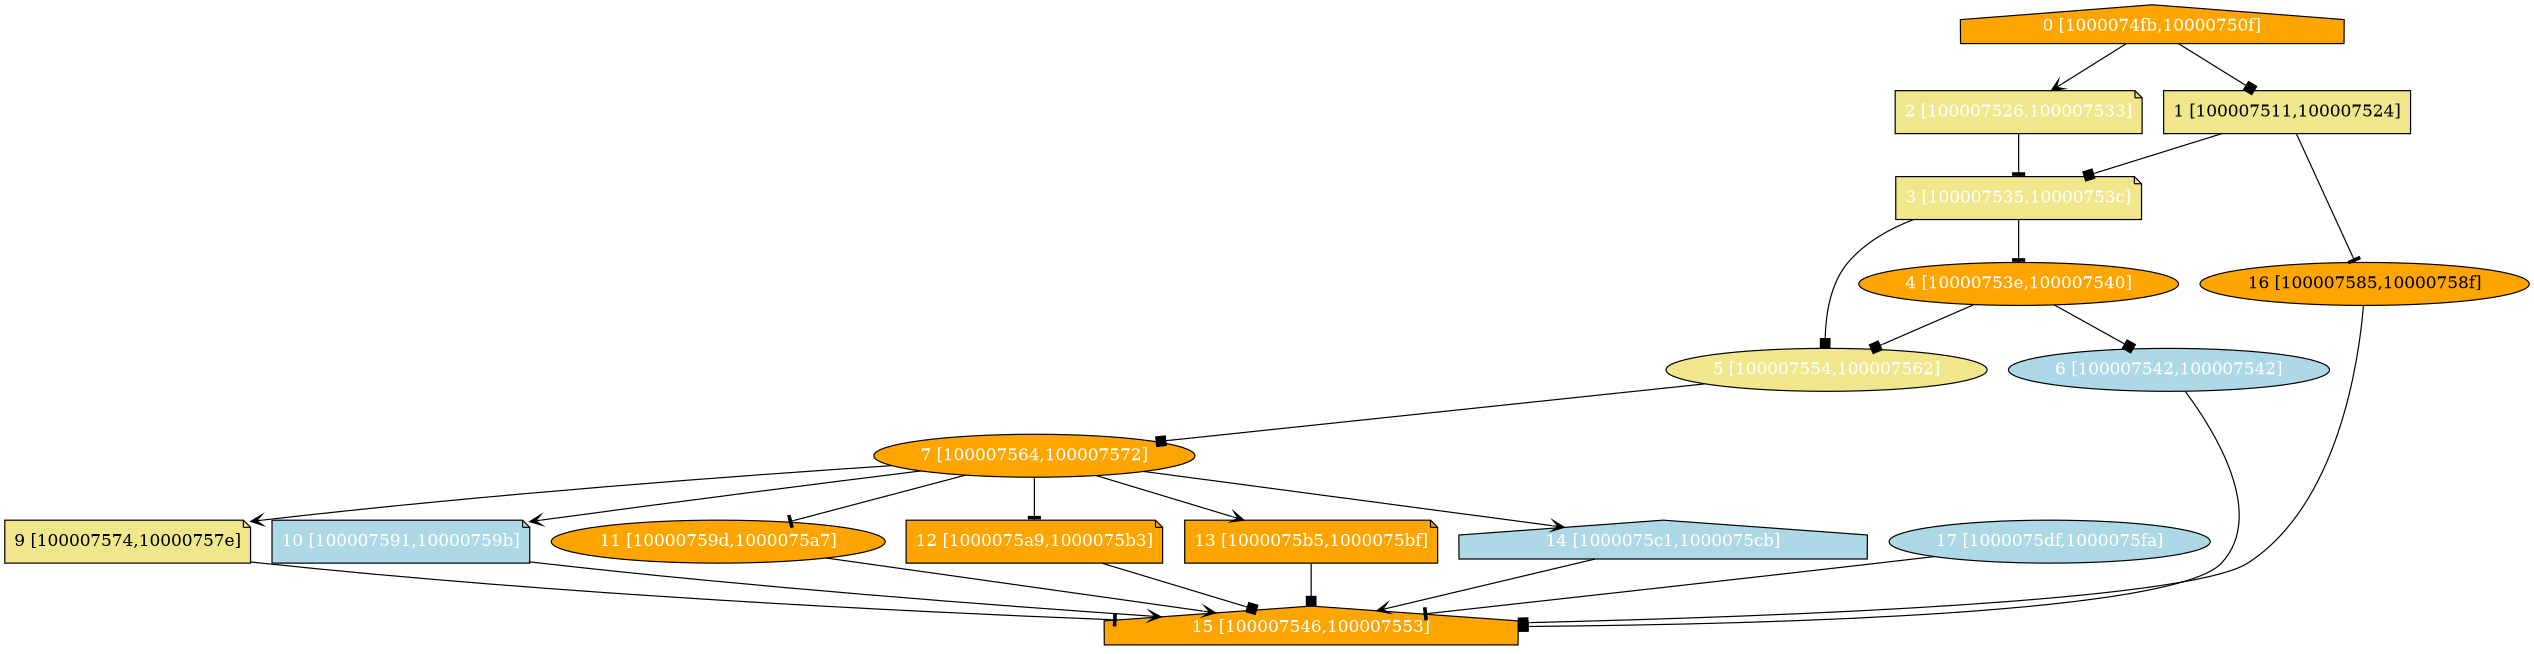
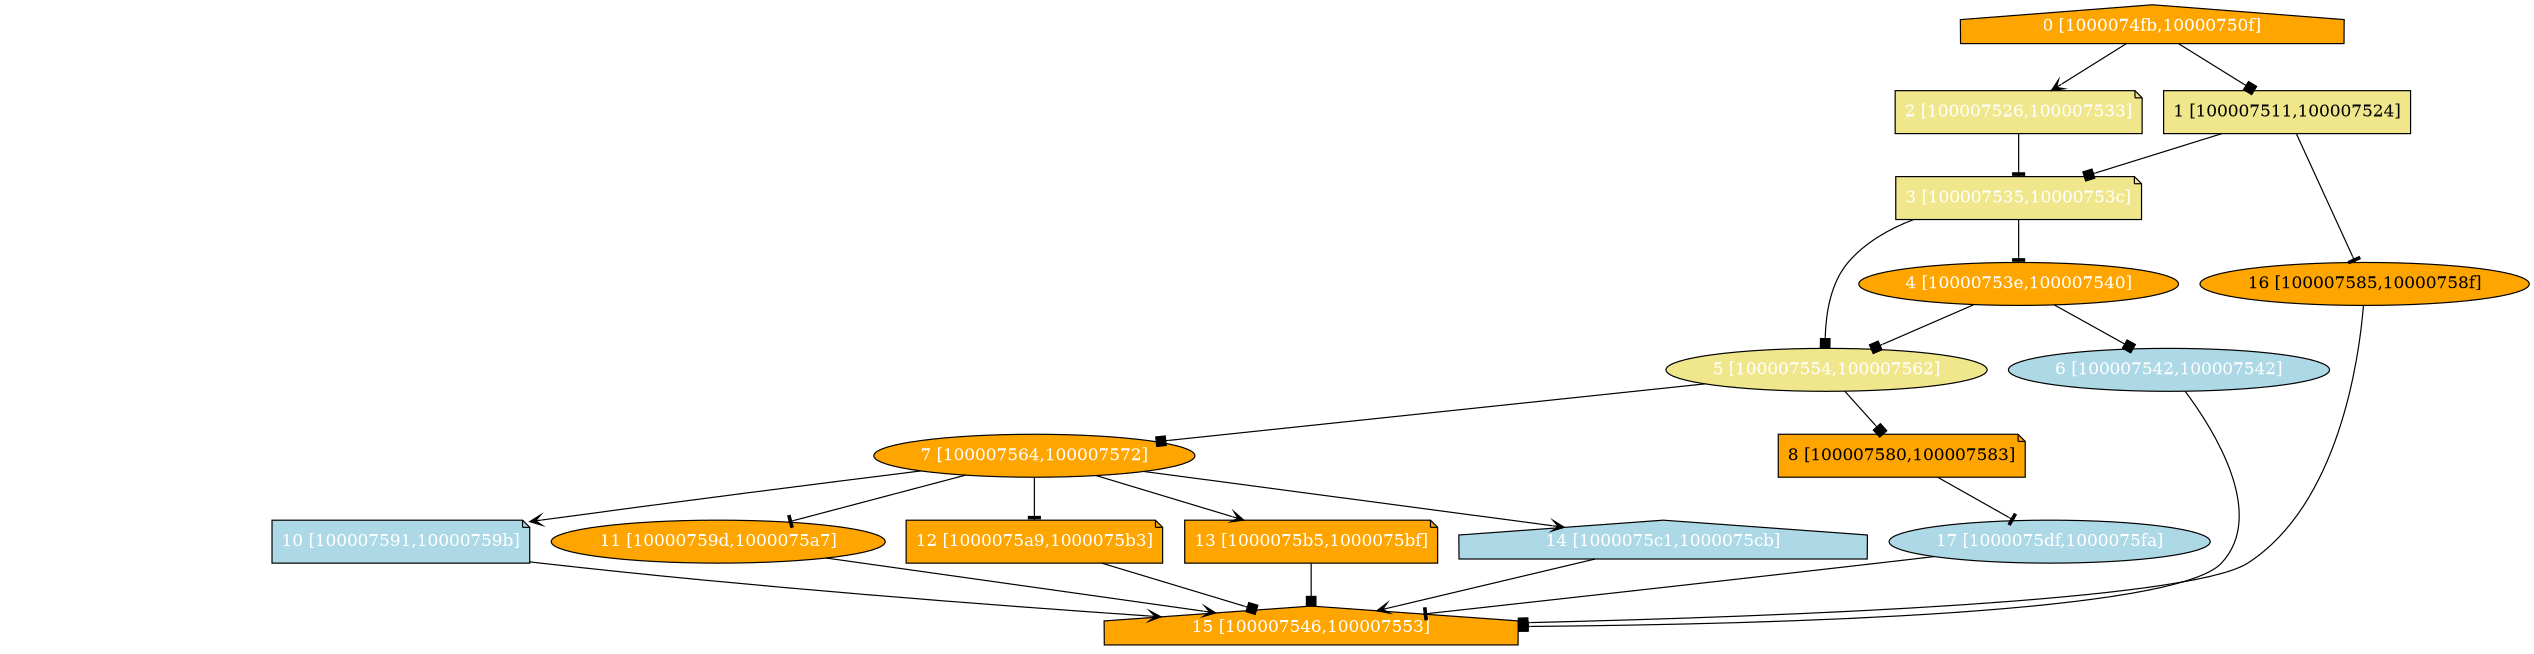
none -> (1902, 456)
(128, 542) -> none
